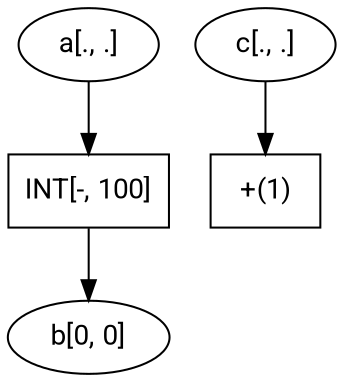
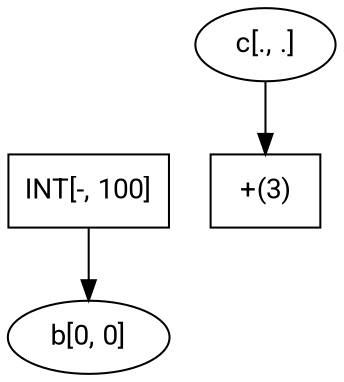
(89, 45) -> none
(265, 191) -> (265, 191)
